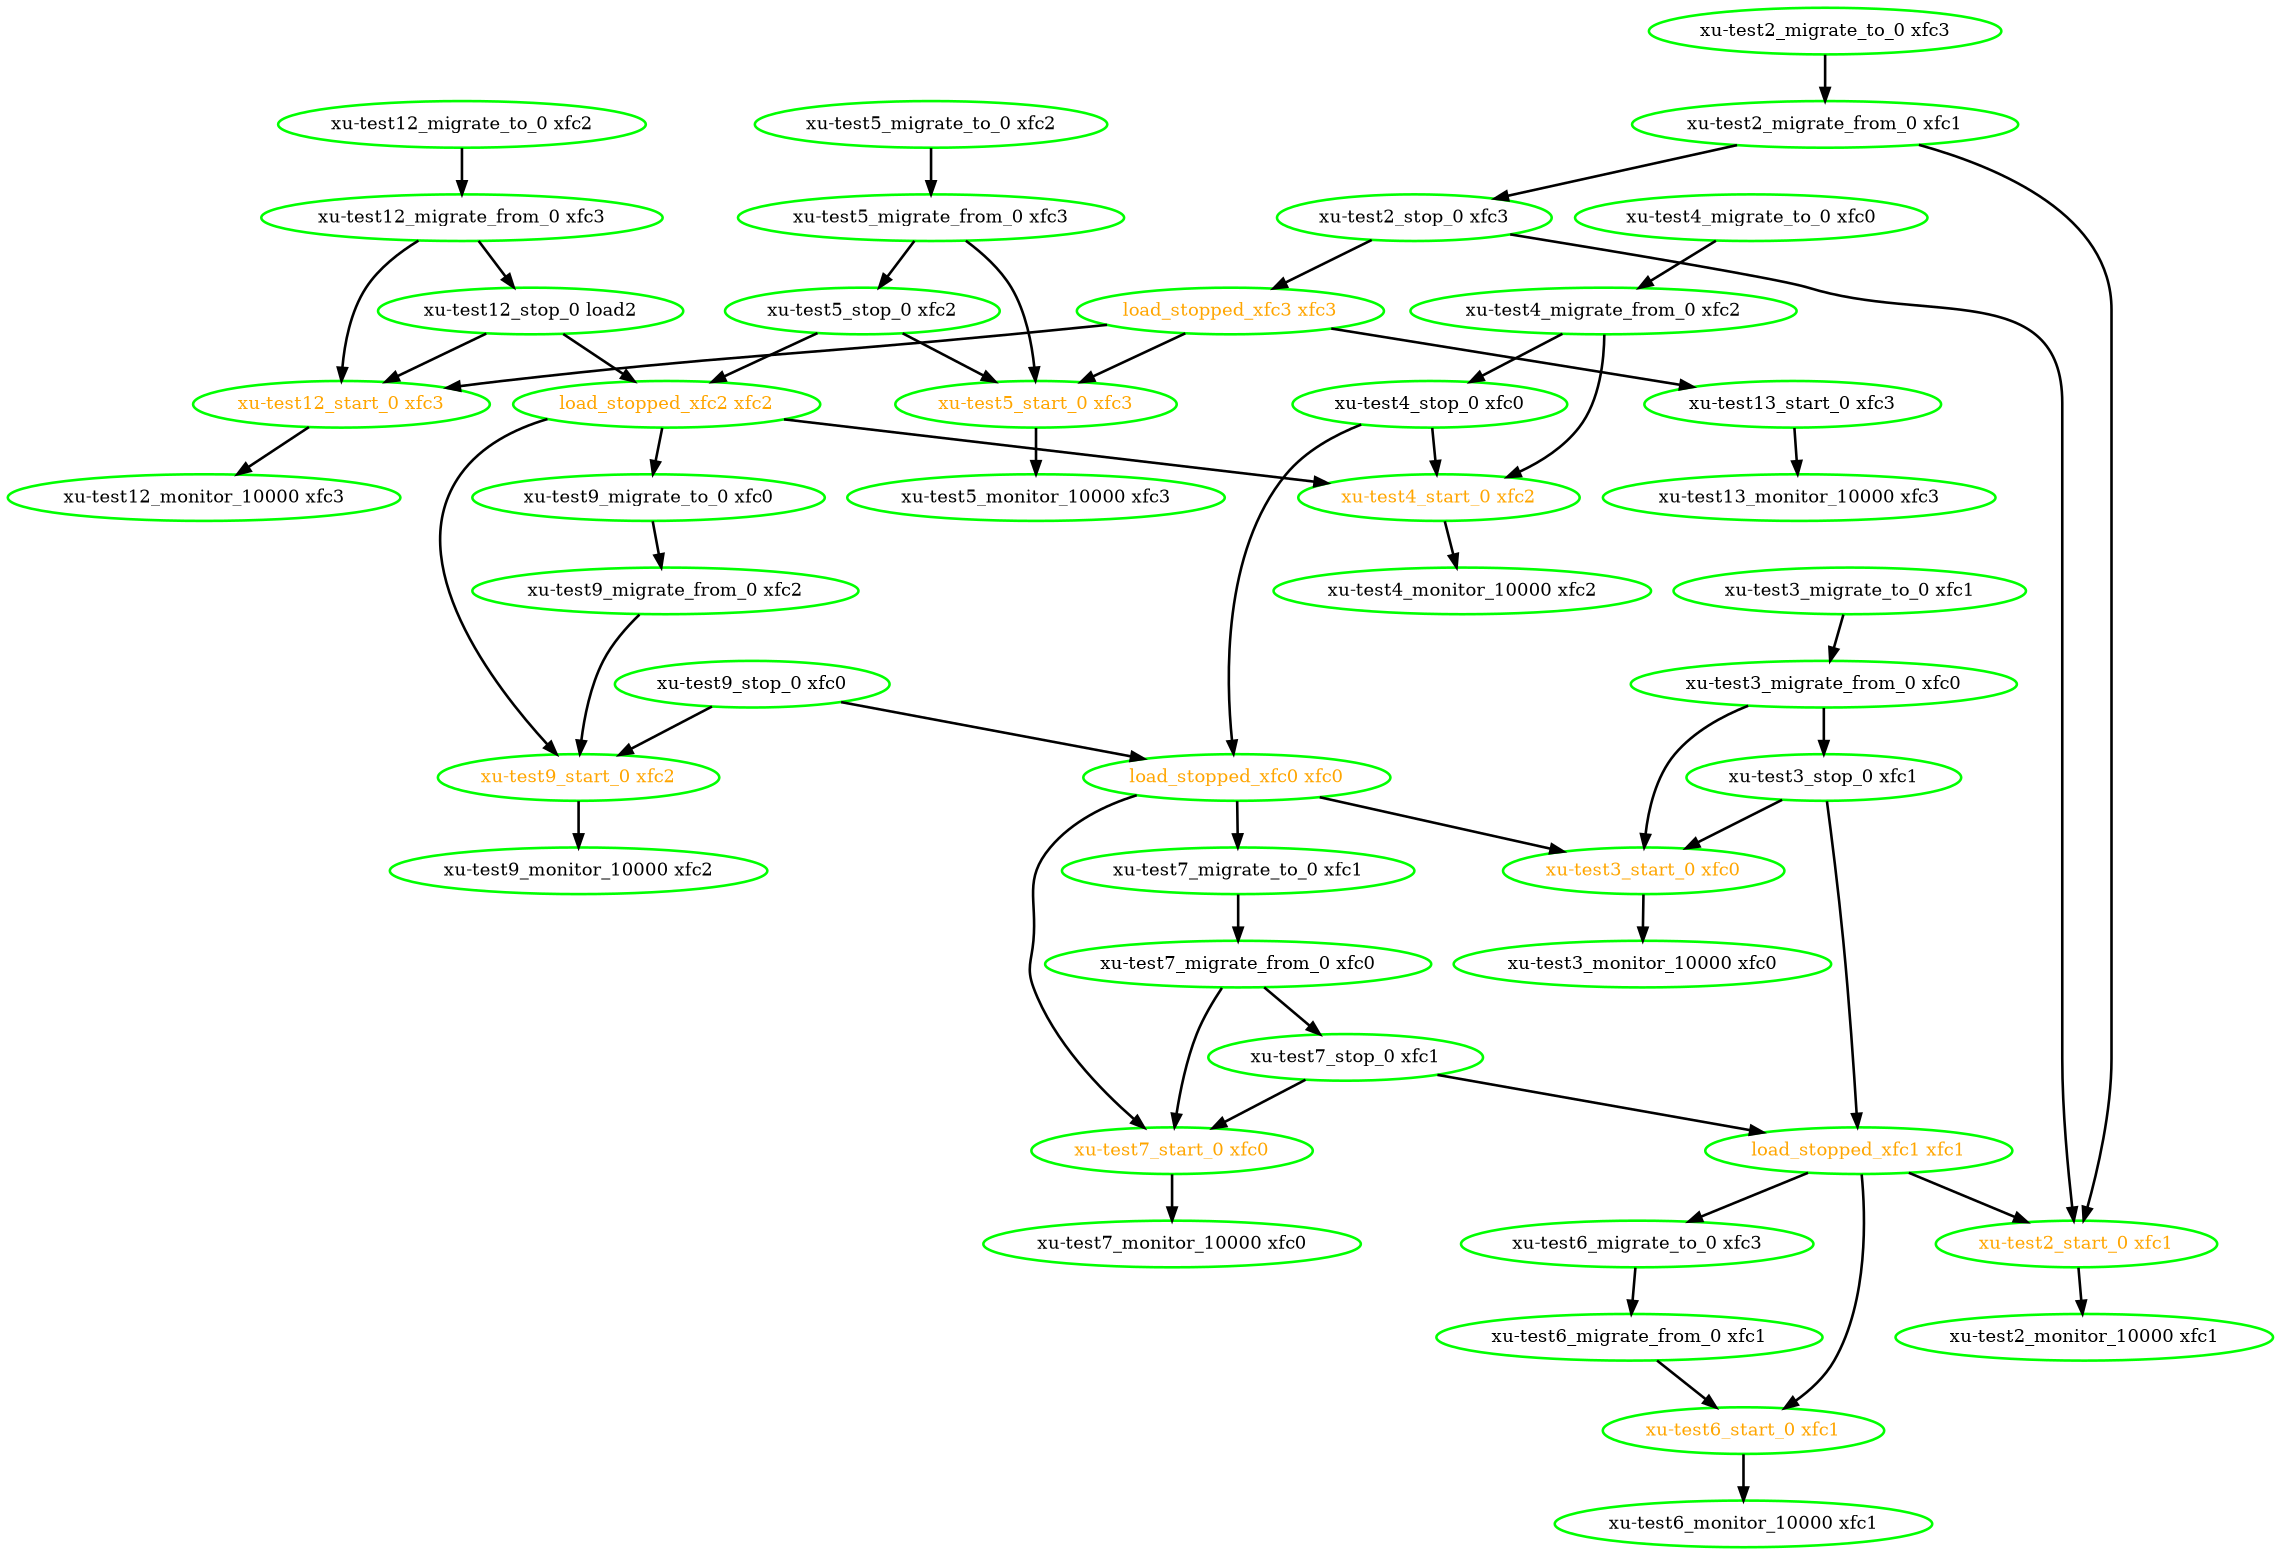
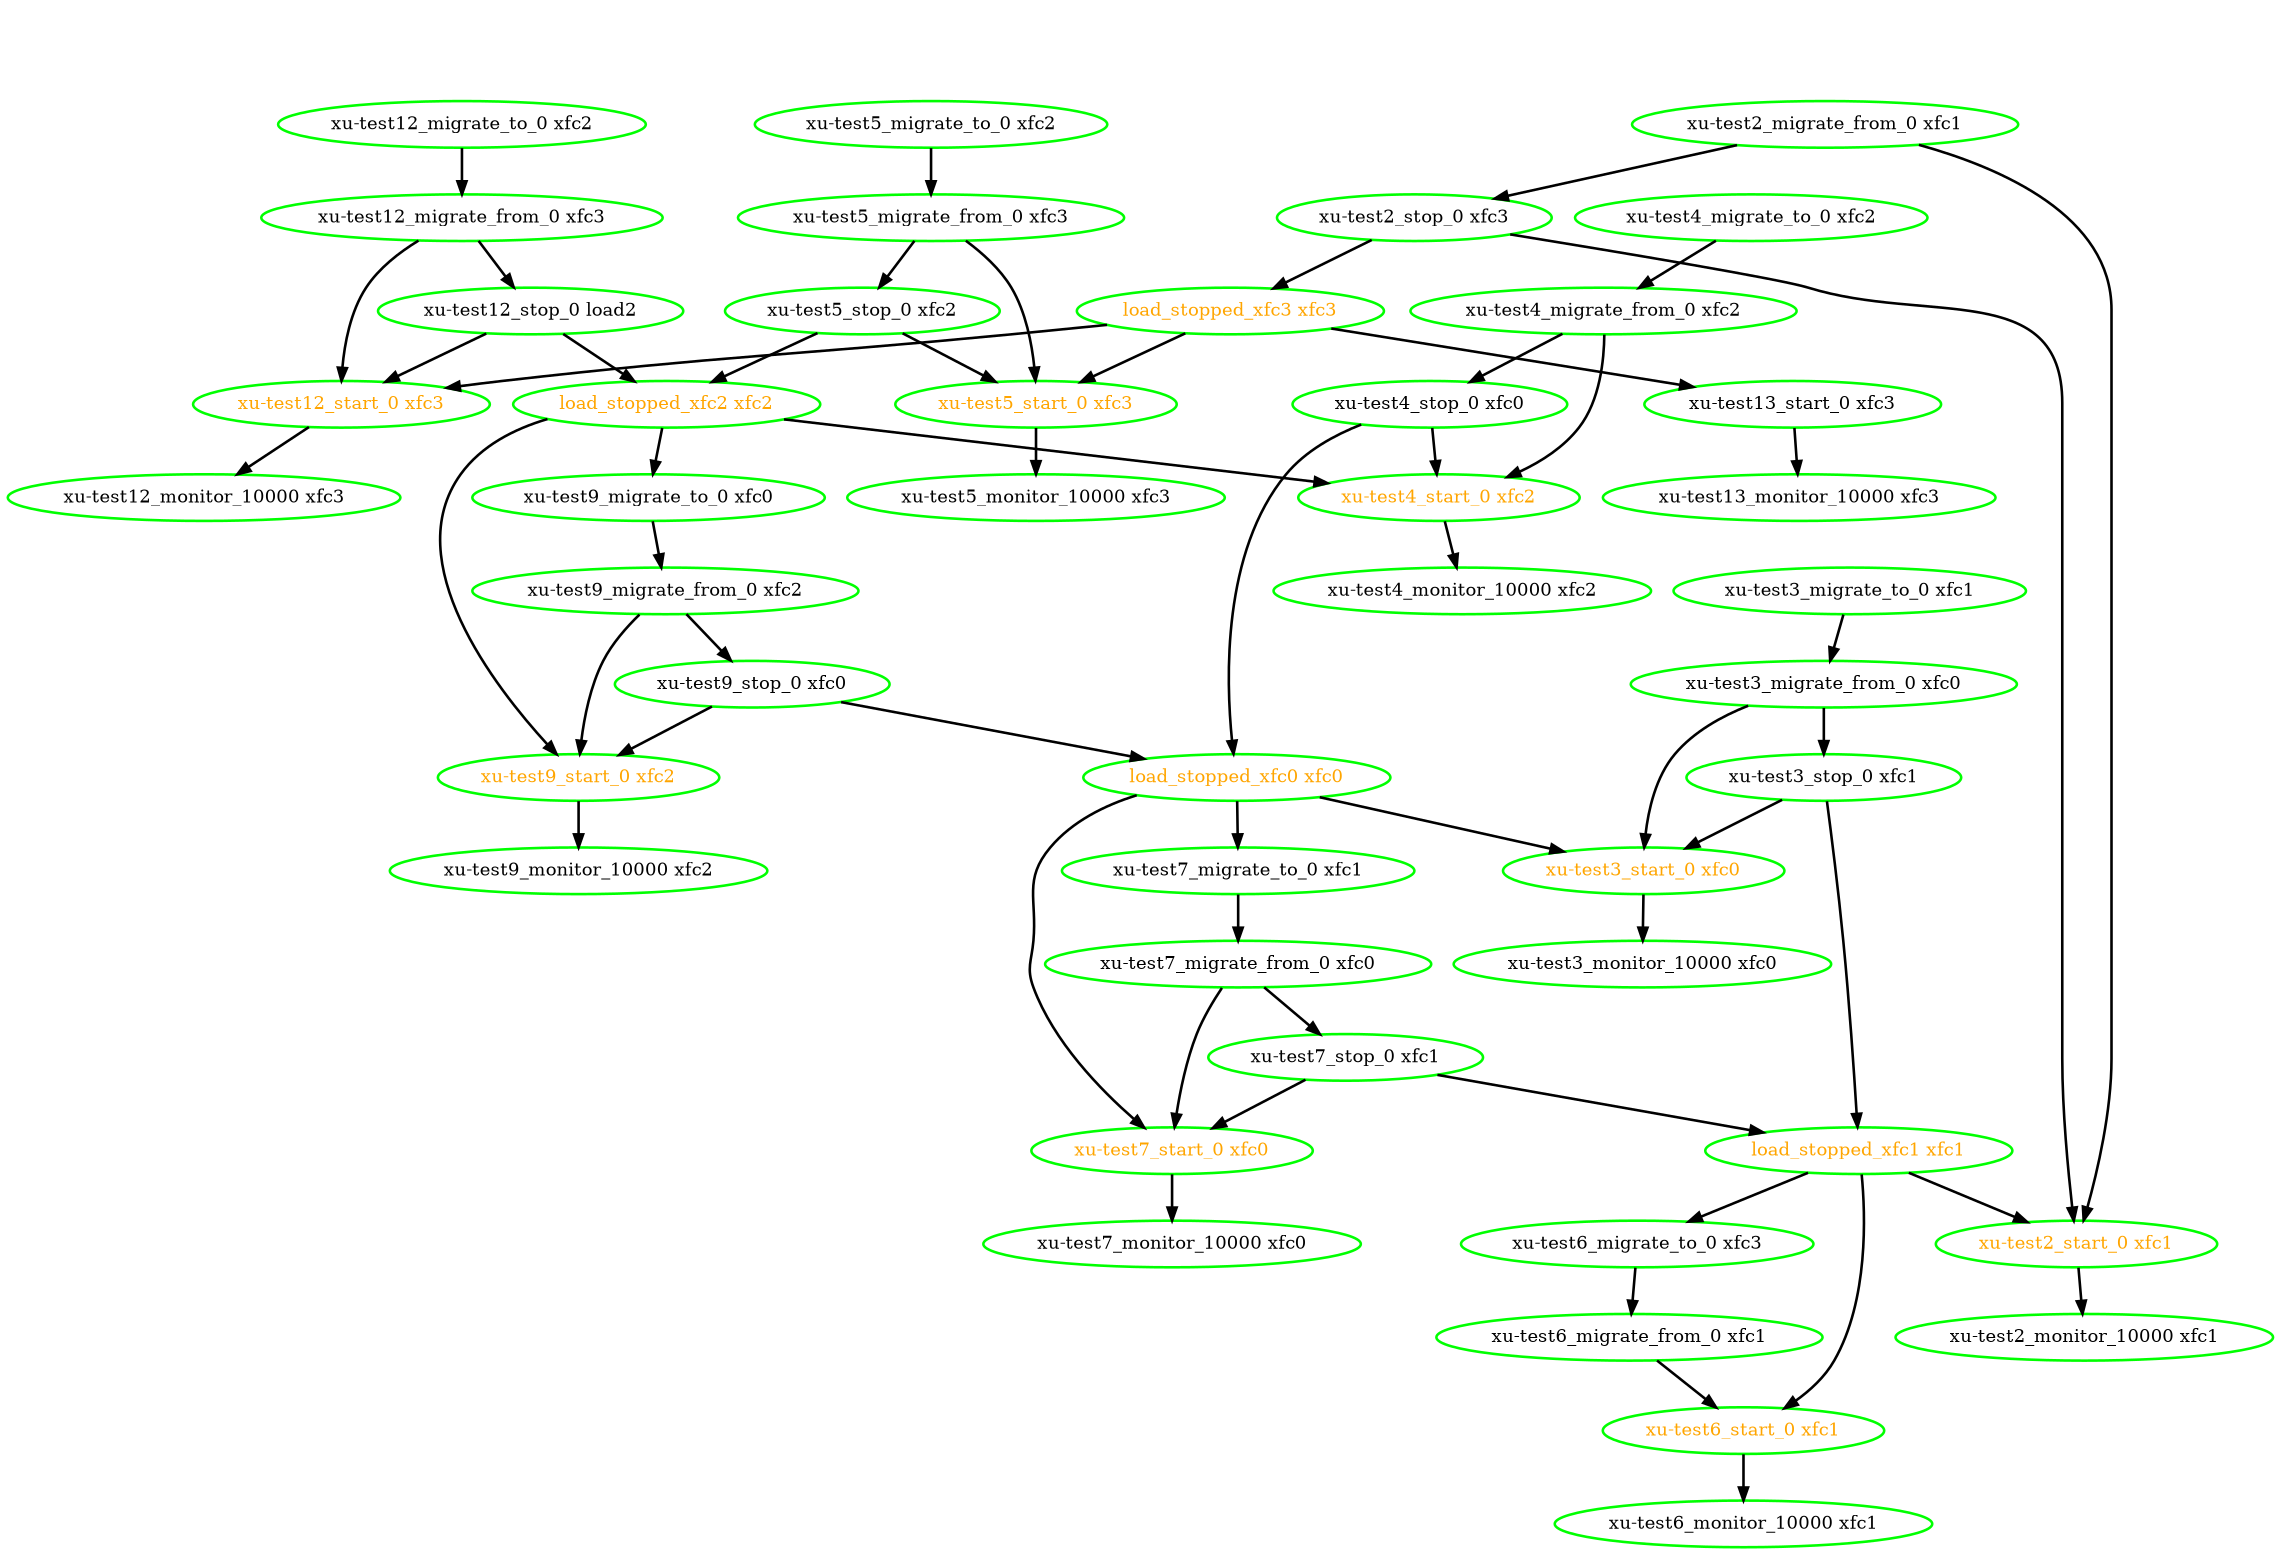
(1825, 31) -> none
(1751, 218) -> (1751, 218)
none -> (704, 633)
